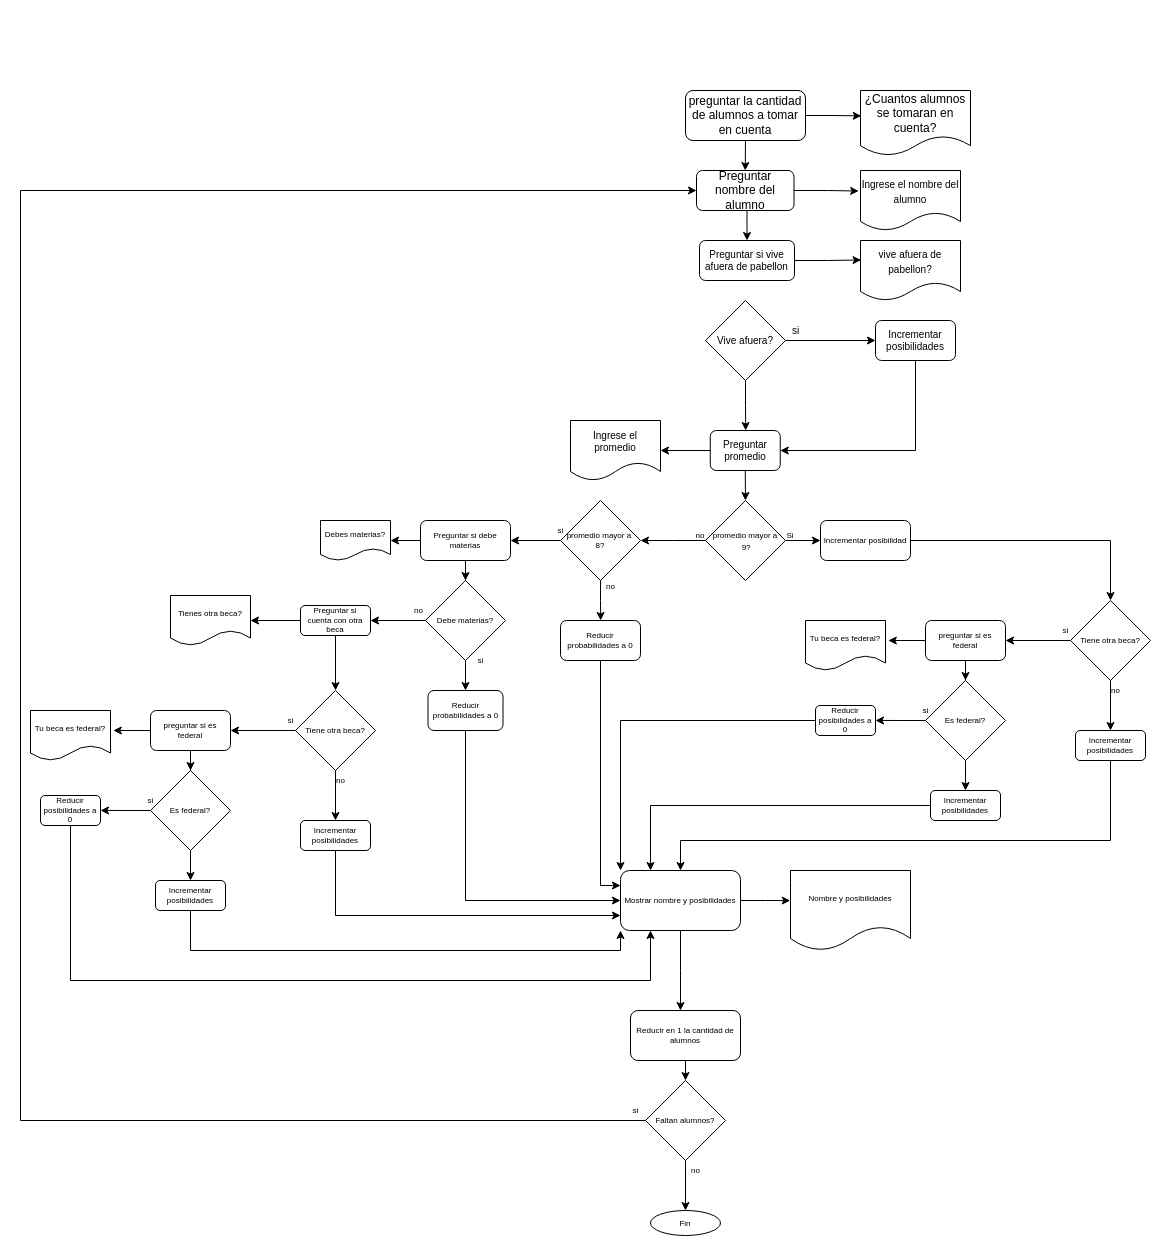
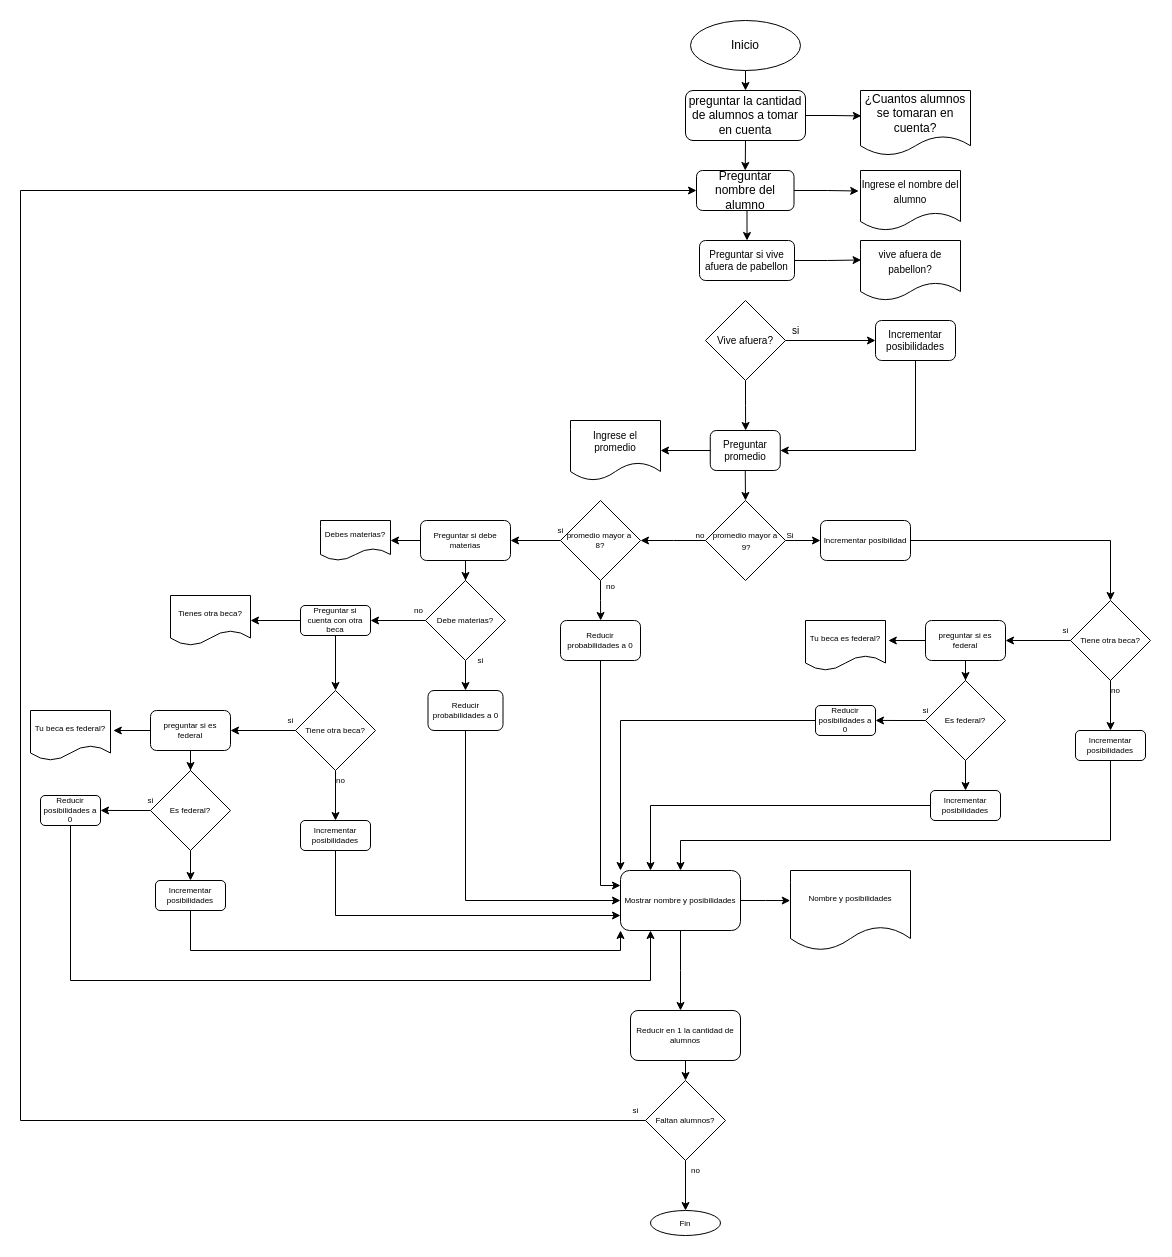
none -> (746, 46)
none -> (746, 77)
